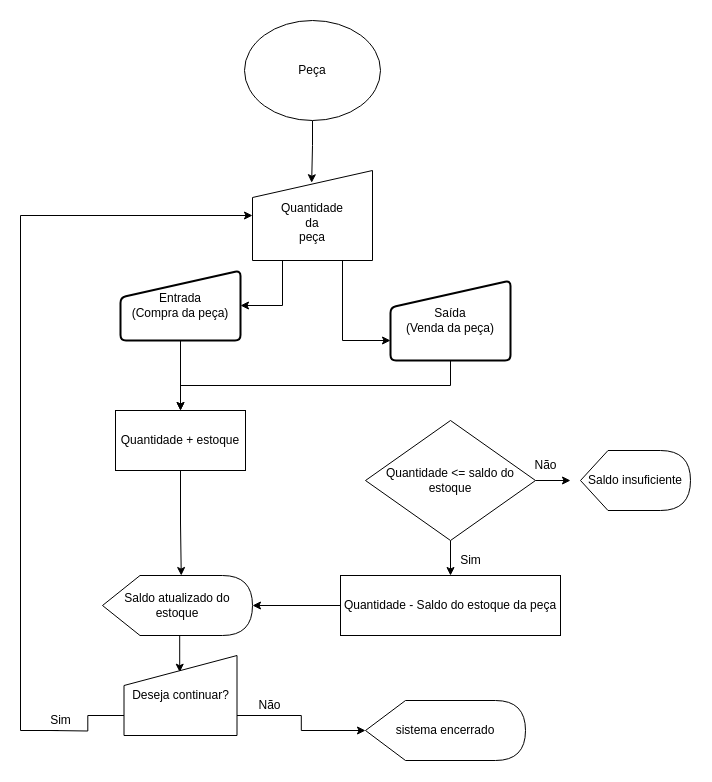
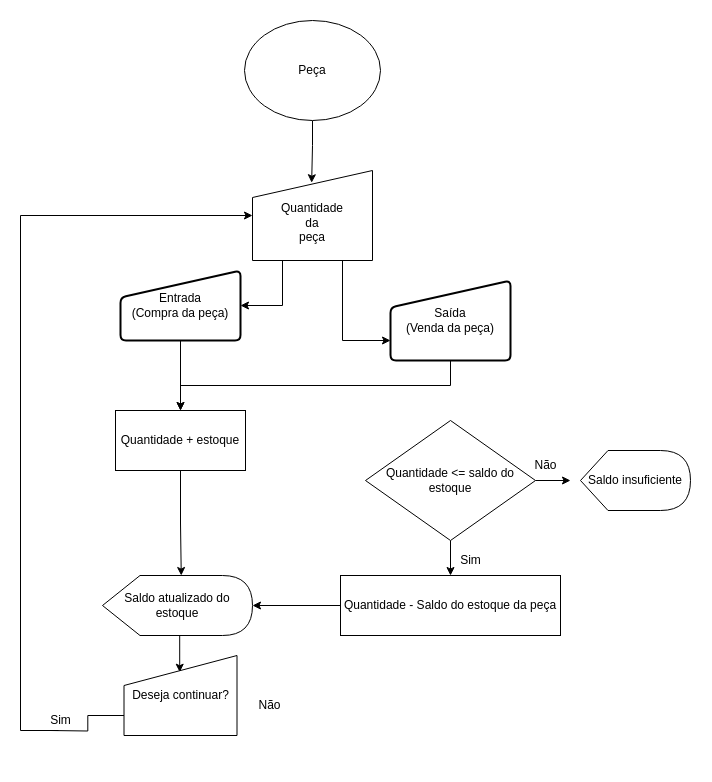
(301, 720) -> none
(446, 731) -> none
